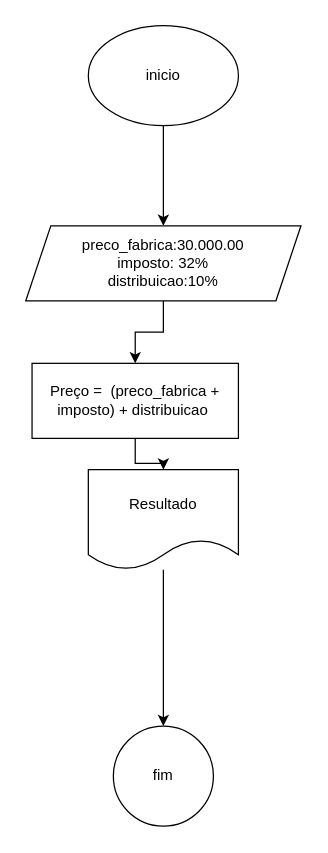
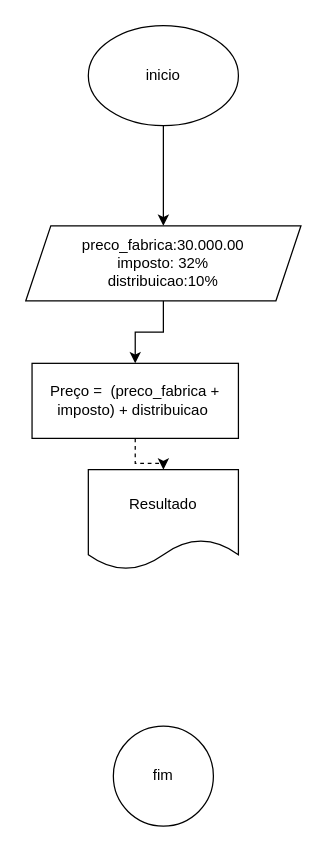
(136, 463) -> (136, 463)
(163, 644) -> none
